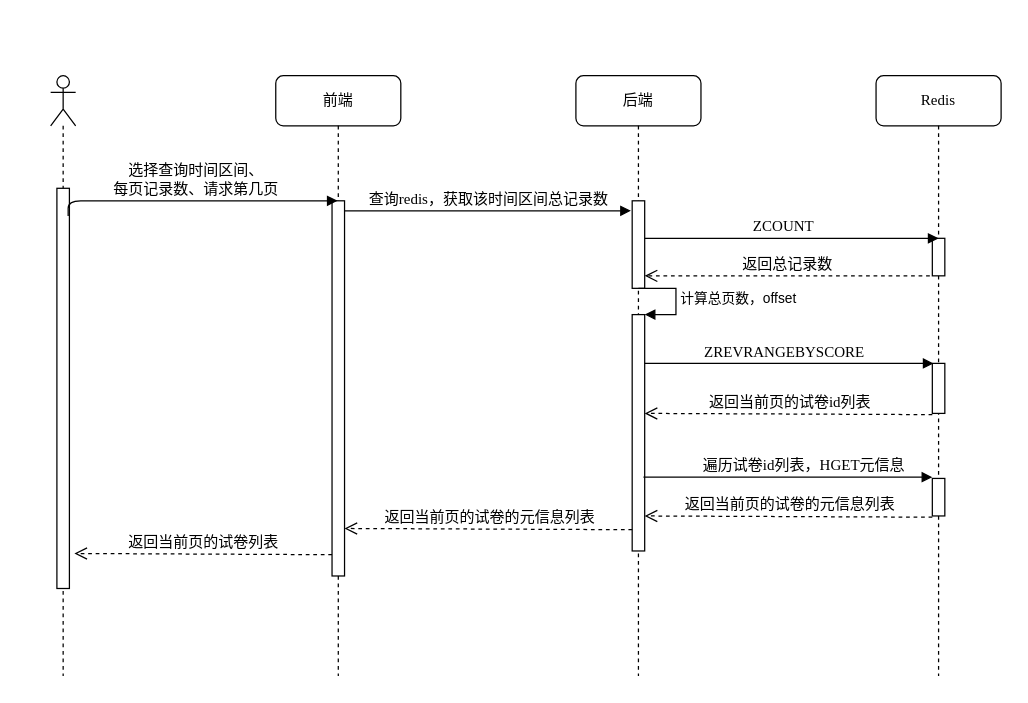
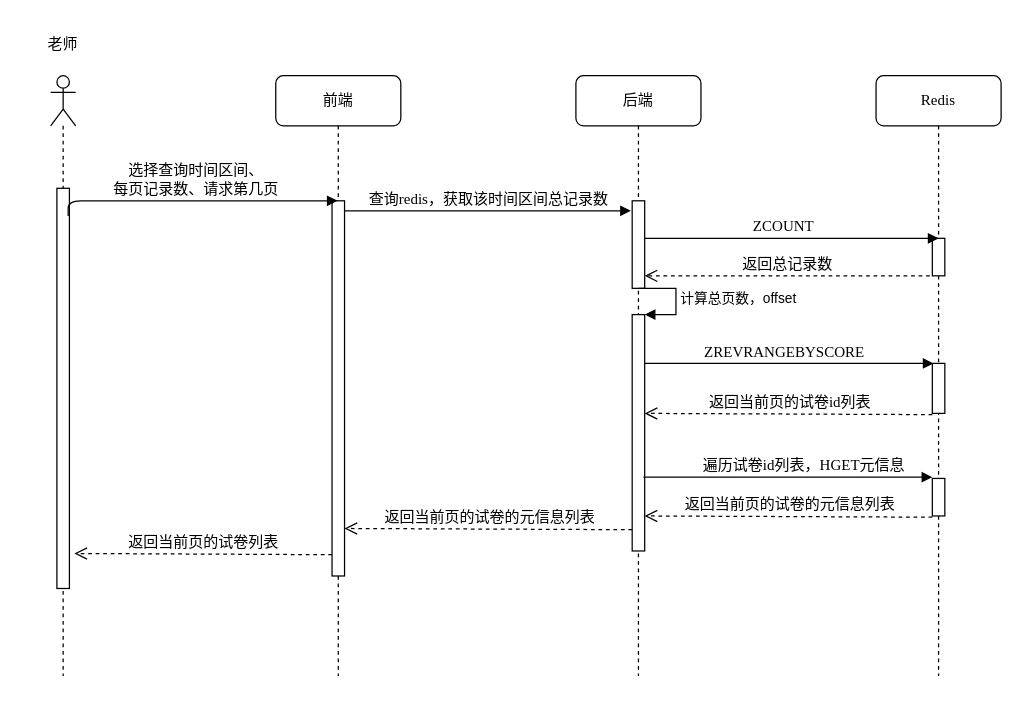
none -> (63, 44)
